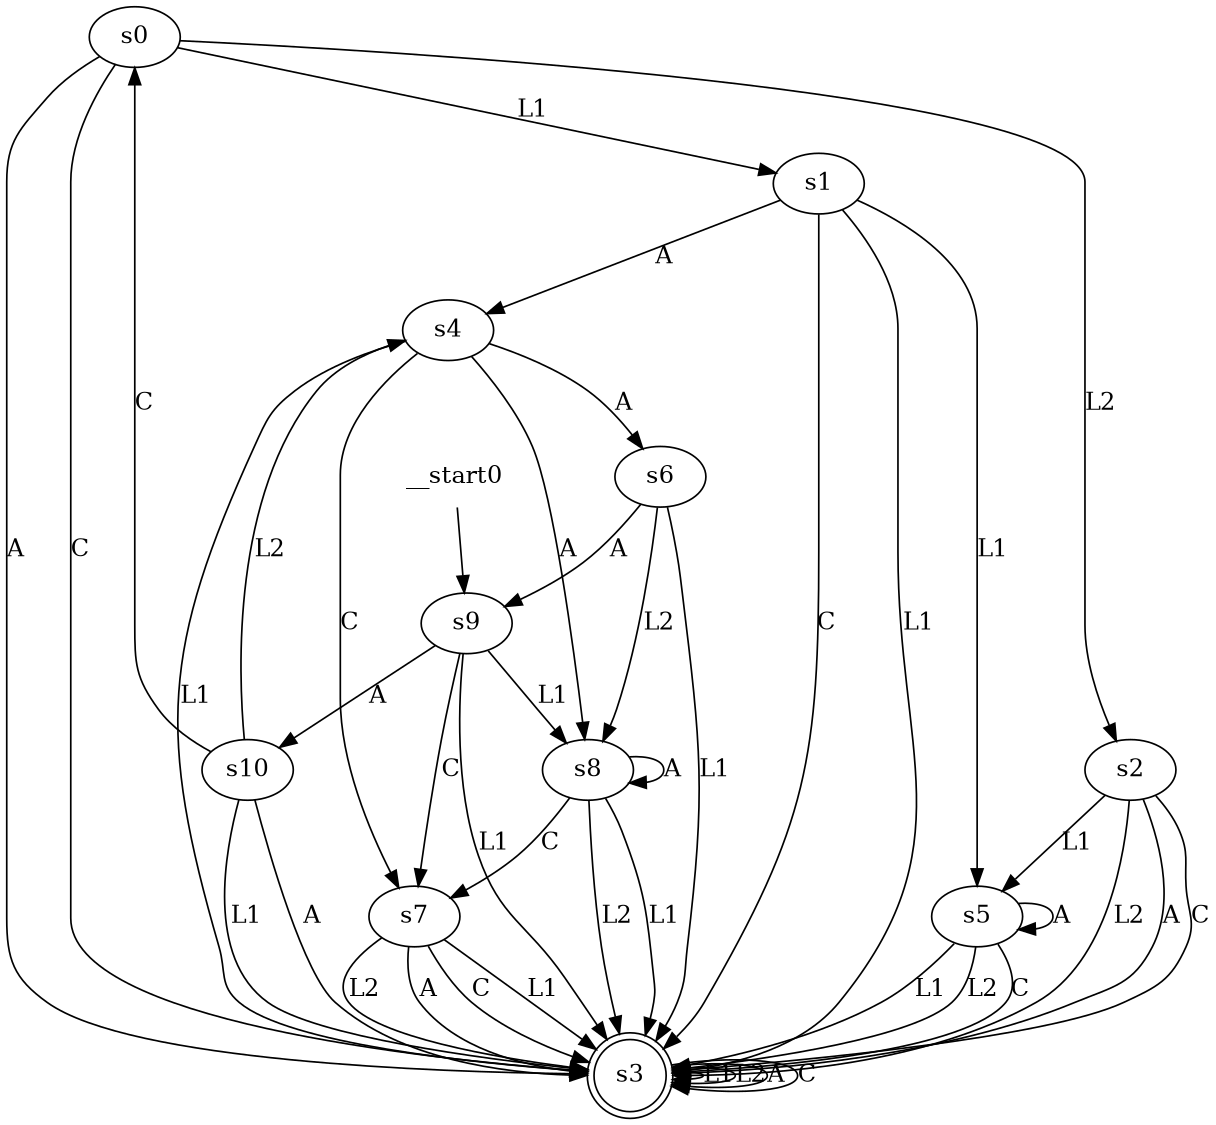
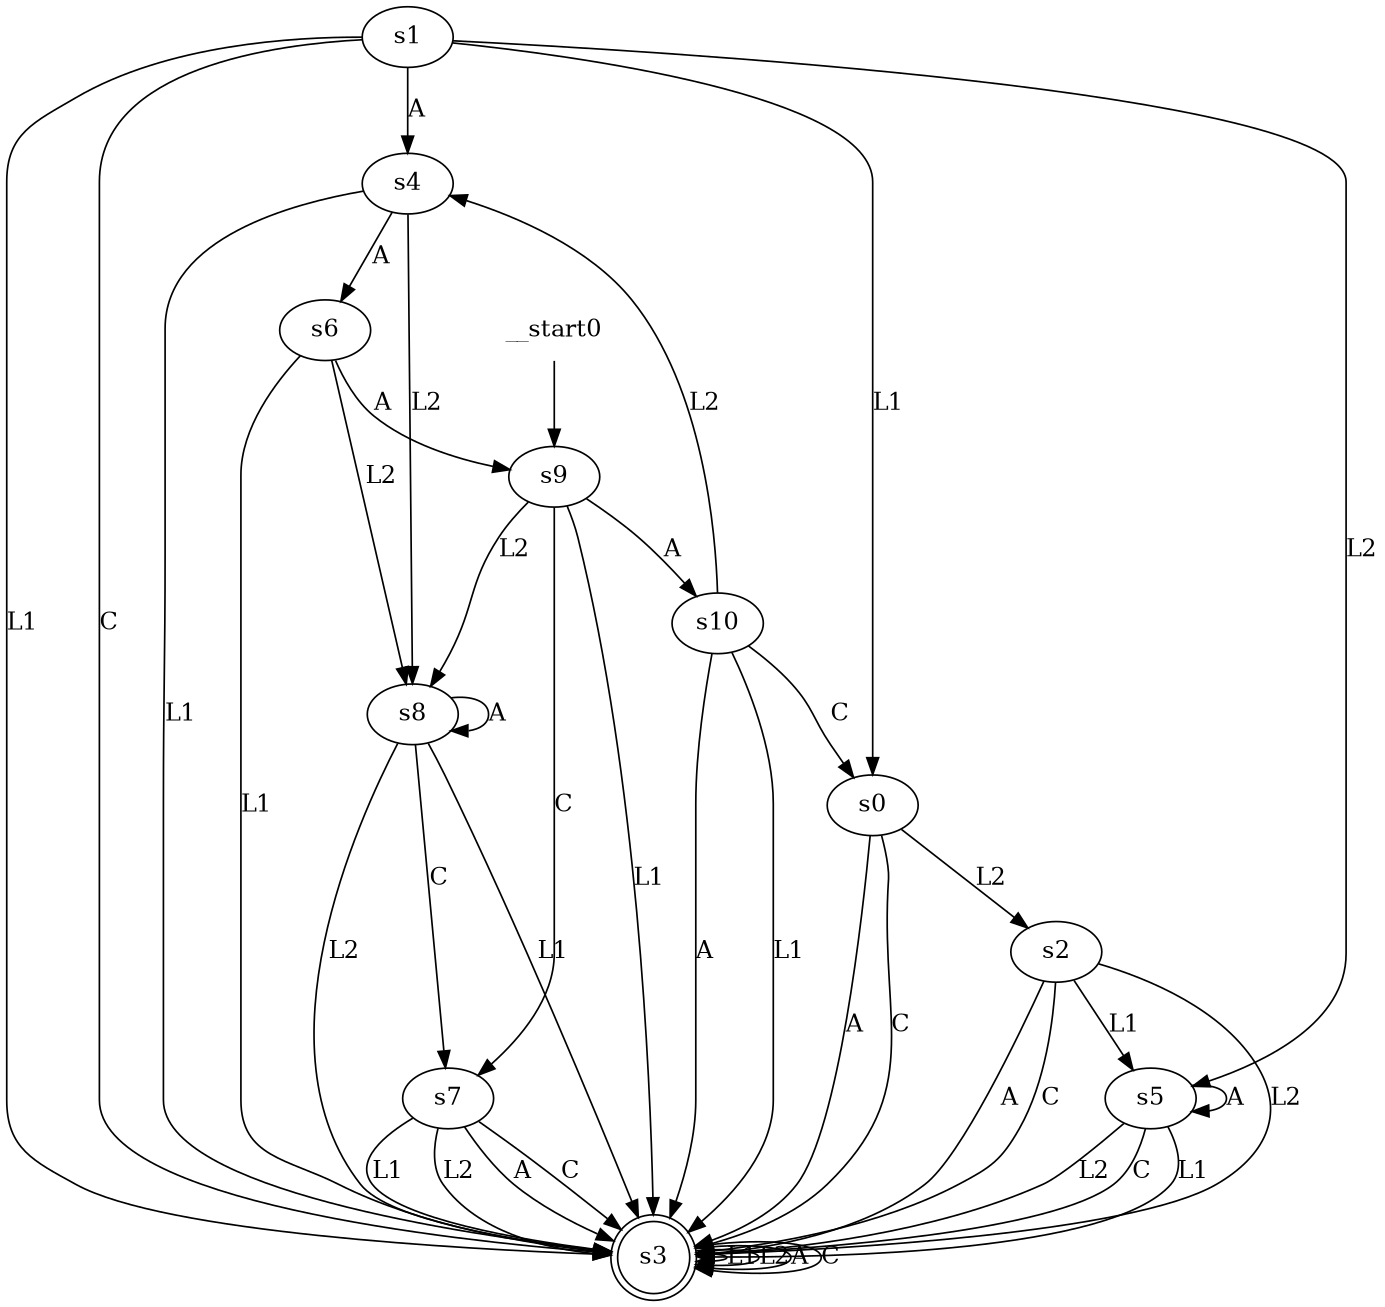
(468, 109) -> (873, 240)
(568, 550) -> (427, 403)
(993, 550) -> (1362, 550)
(340, 604) -> none
(553, 697) -> (515, 550)
